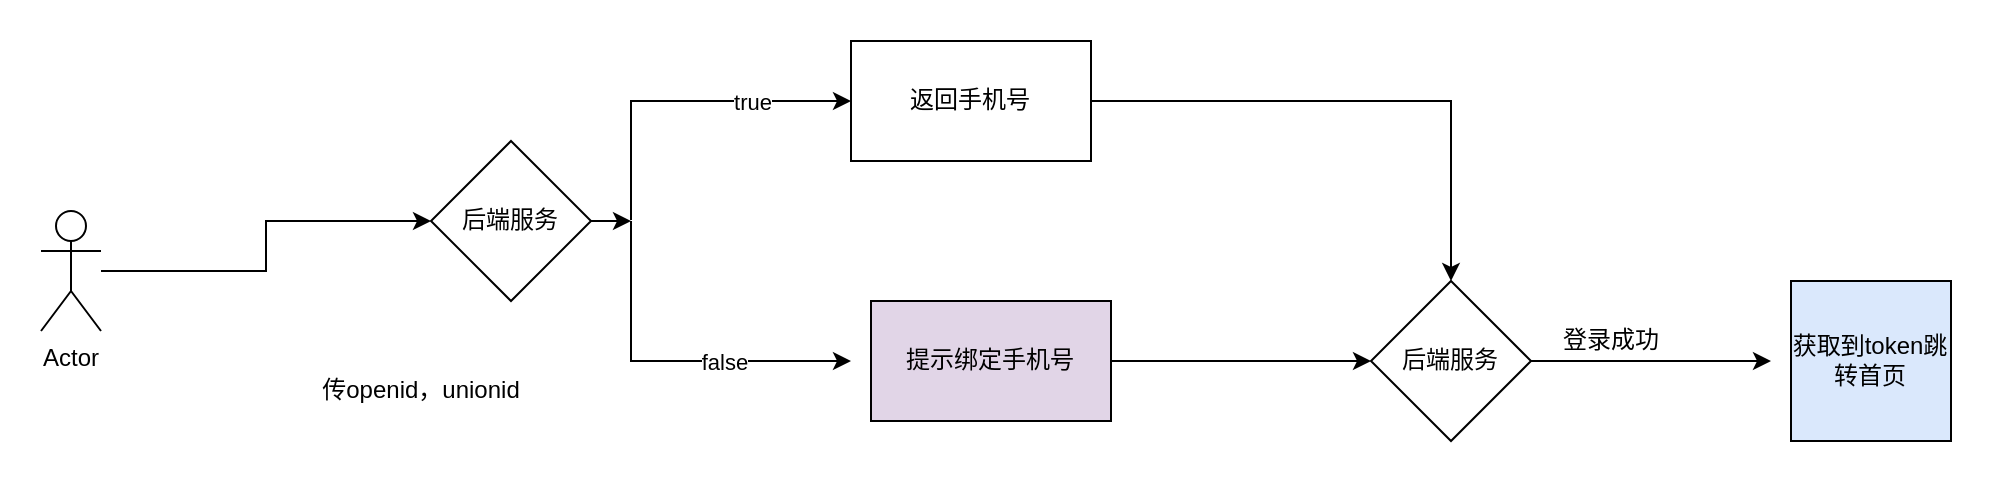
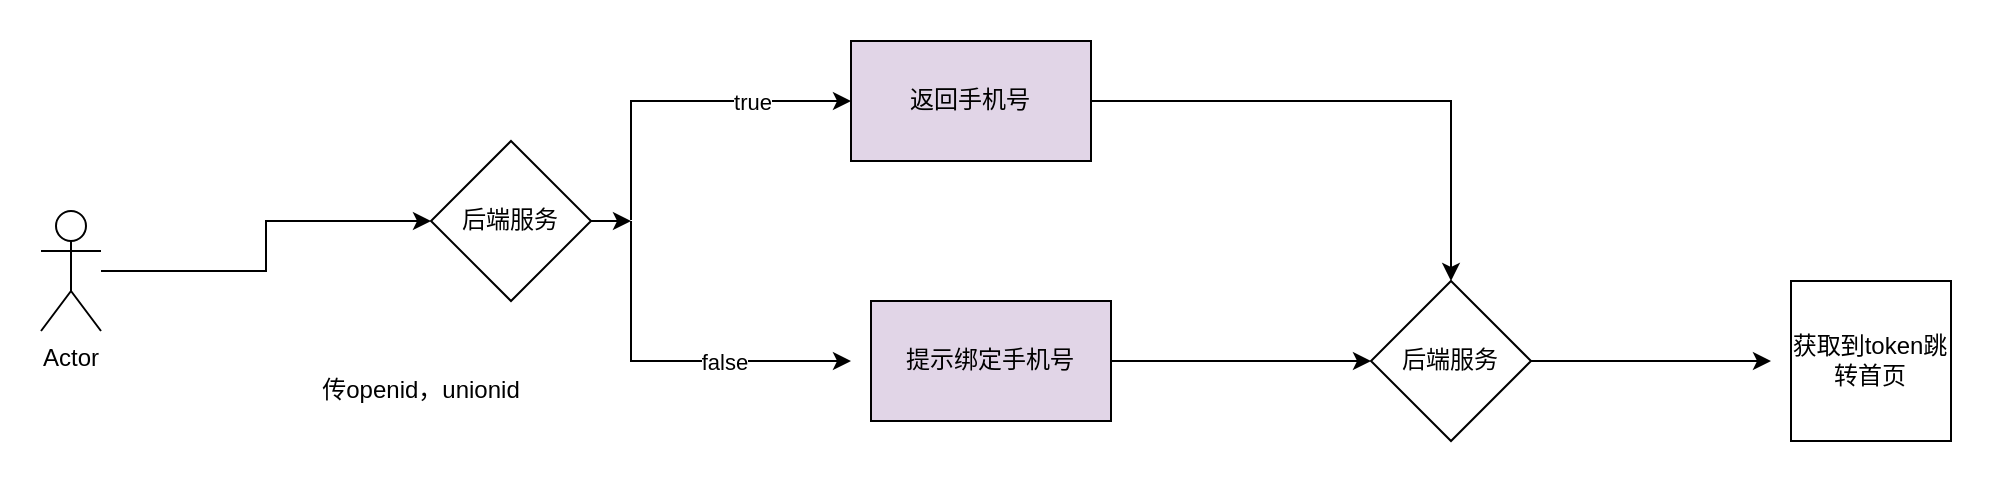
(971, 101) -> (971, 101)
(1611, 341) -> none
(1871, 361) -> (1871, 361)
